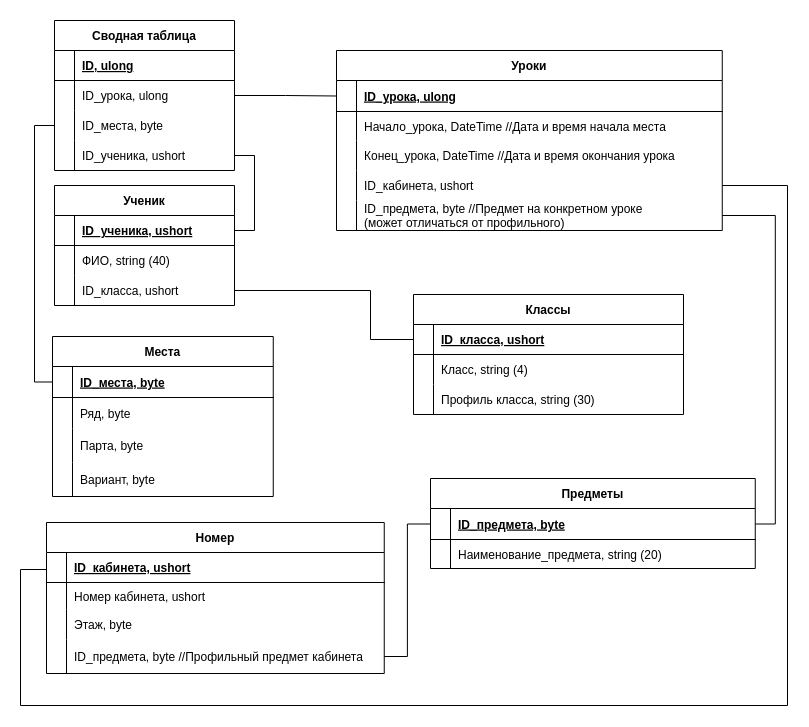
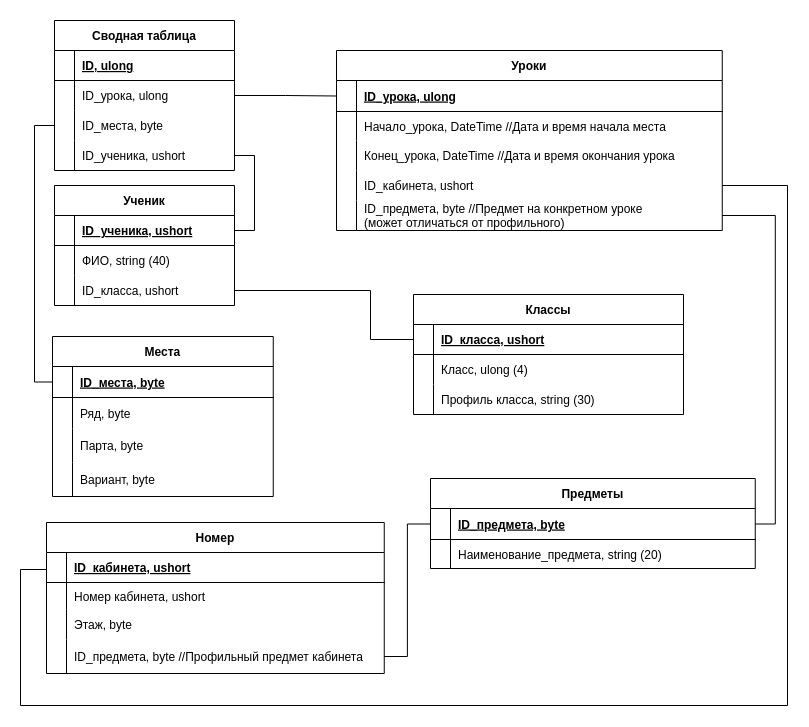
(492, 370) -> (489, 370)
